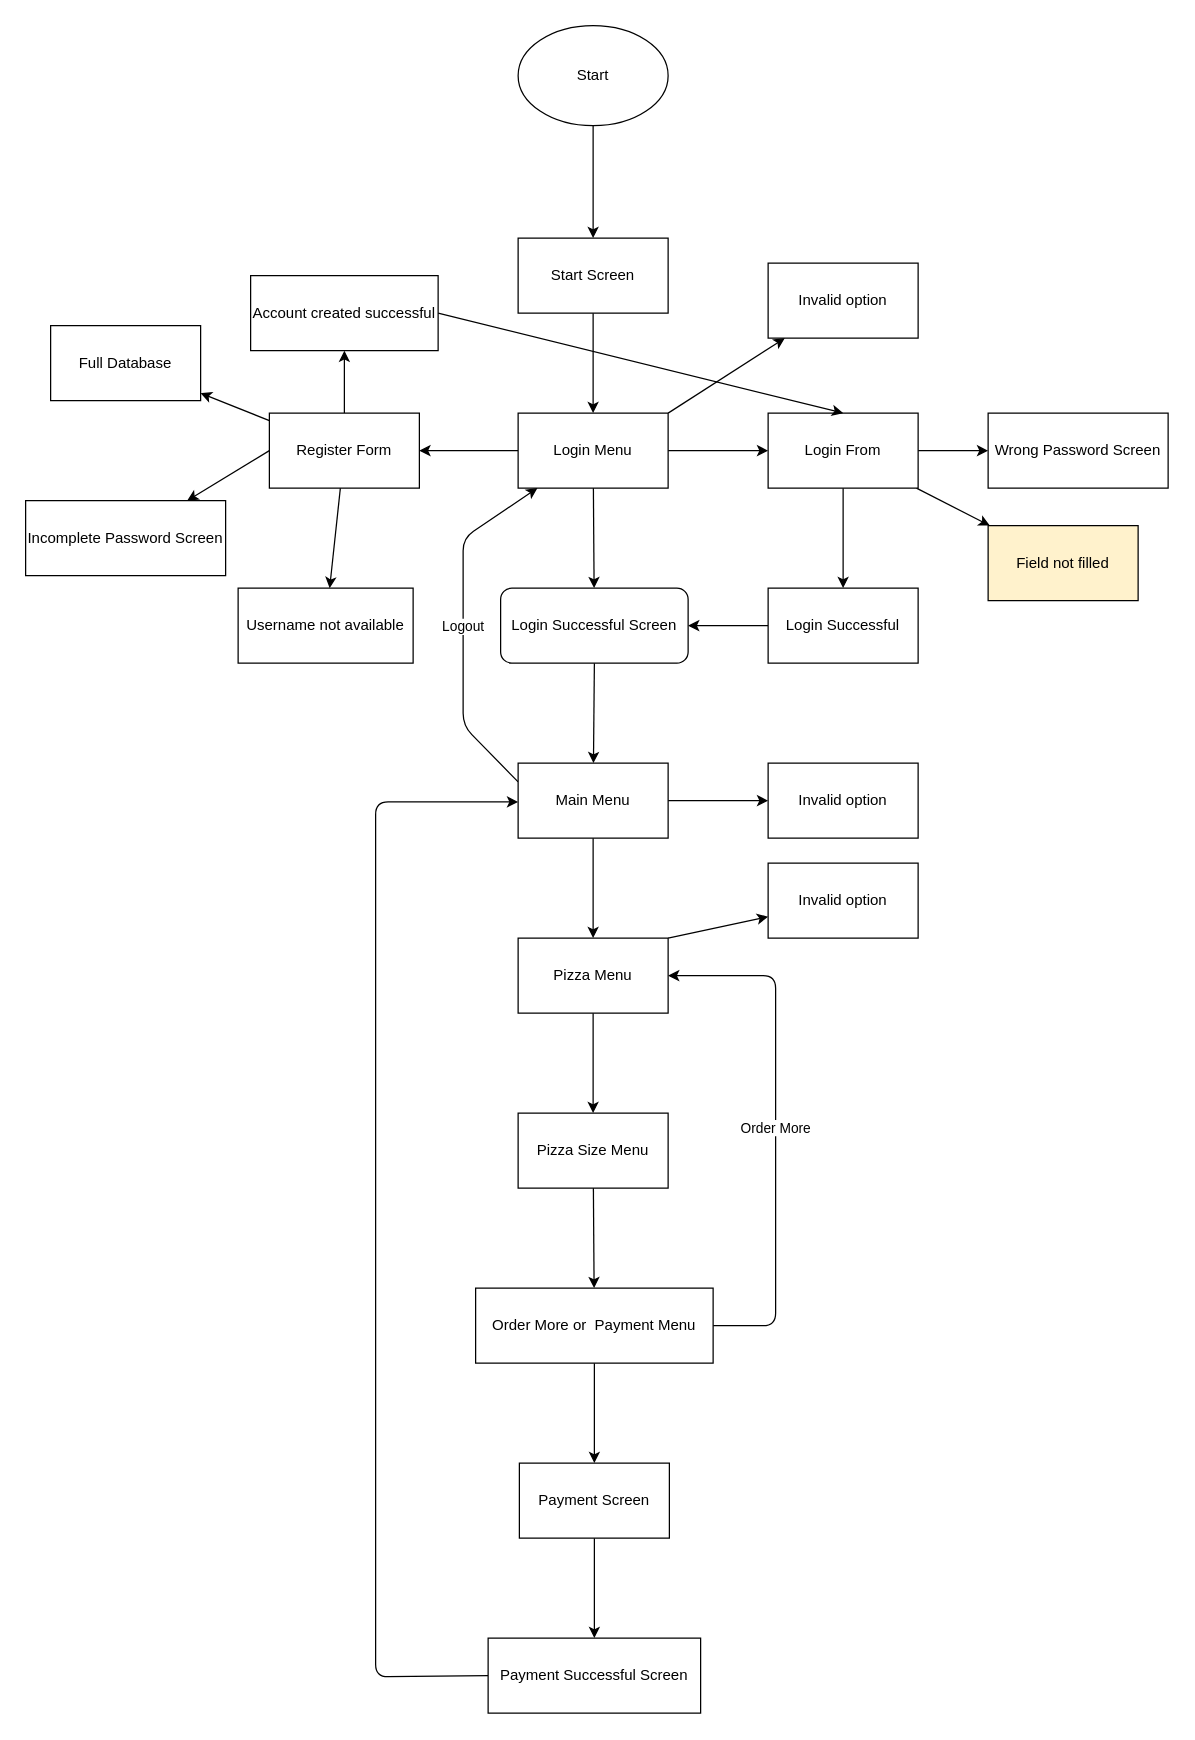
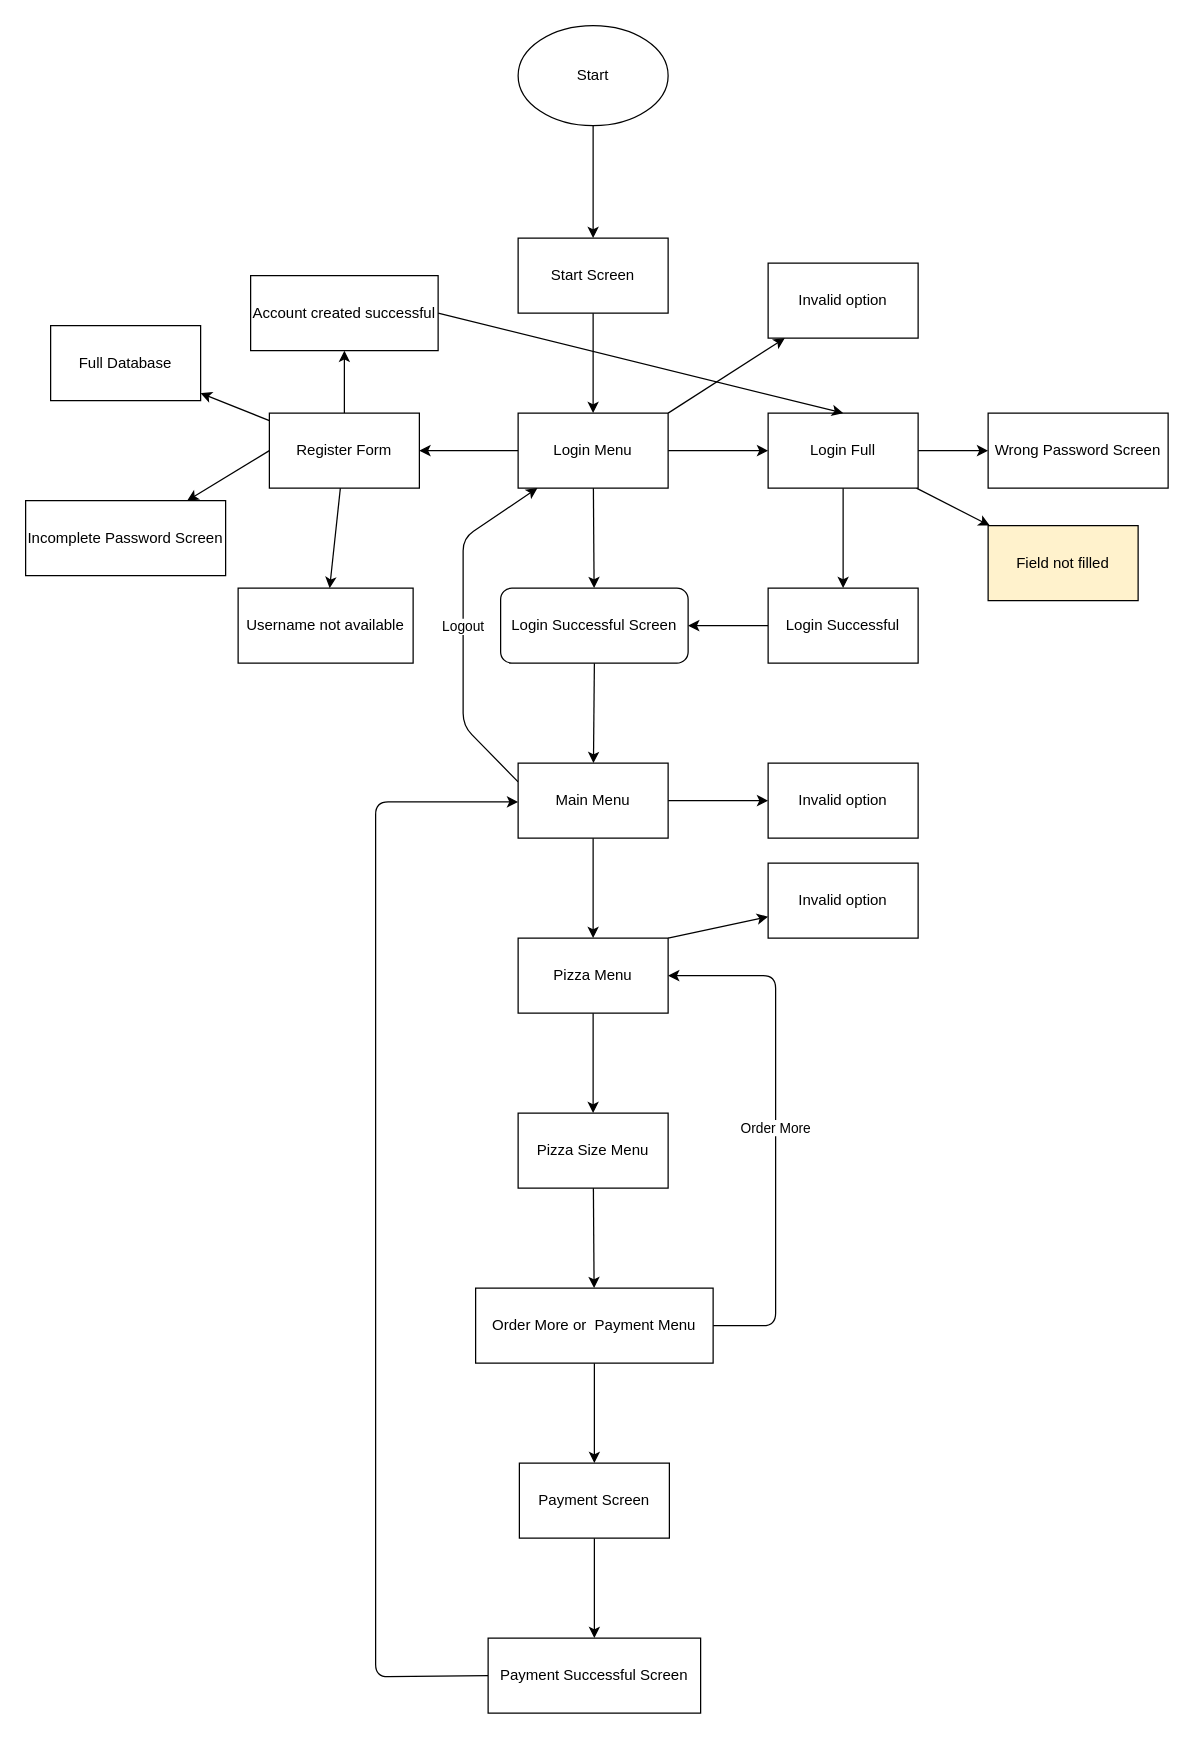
(843, 451) -> (843, 451)
